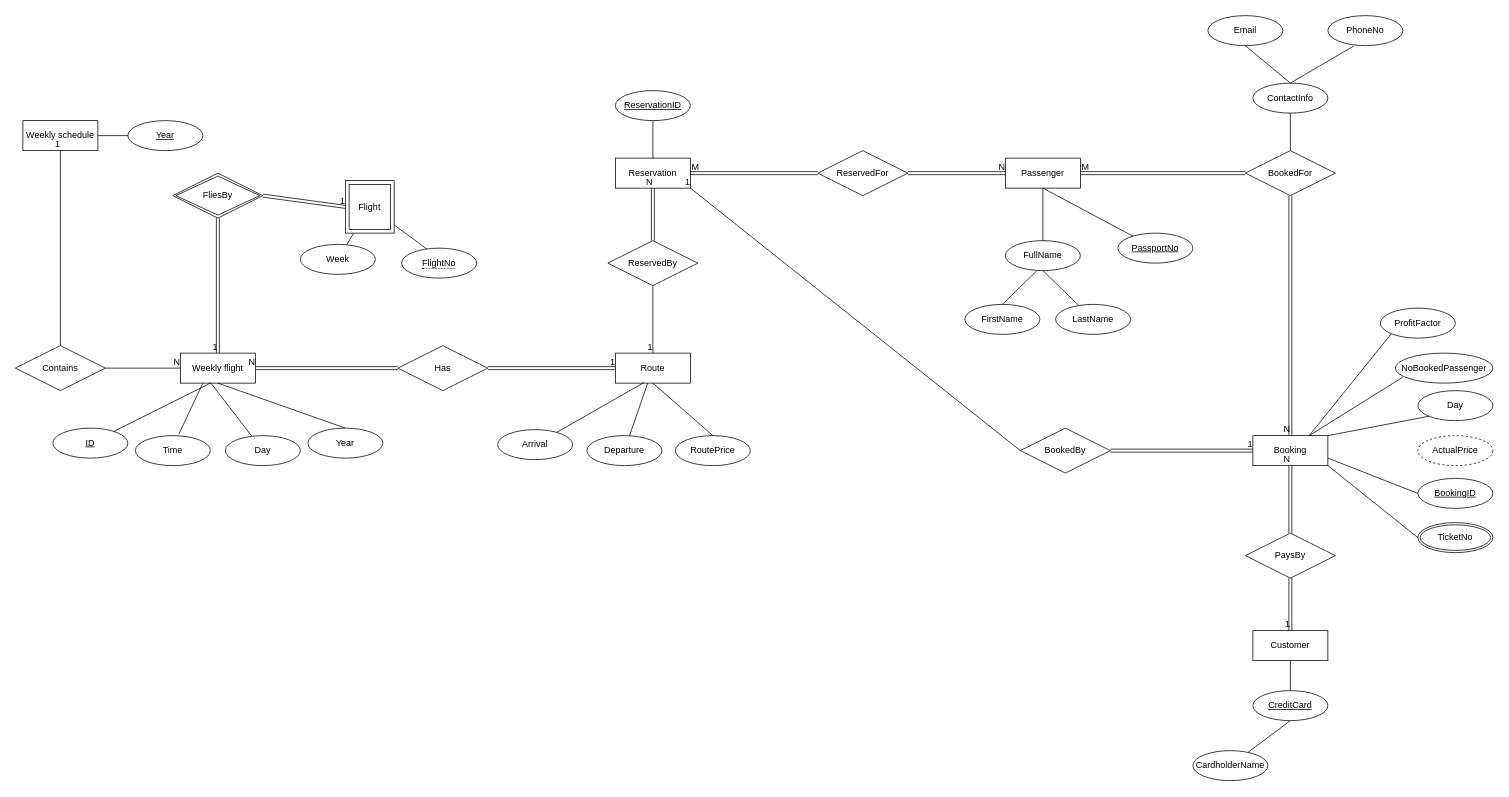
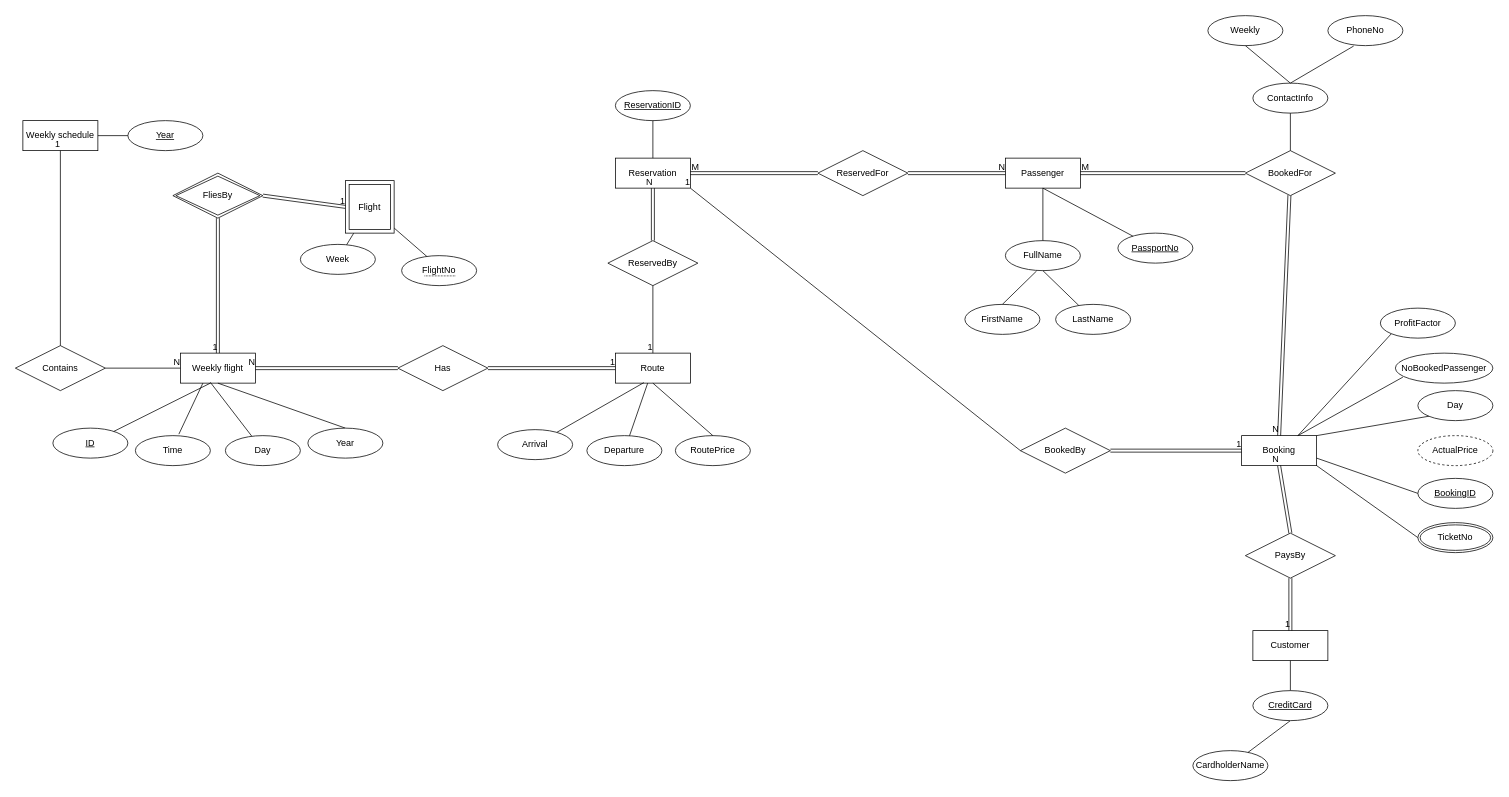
(1245, 30) -> (1245, 30)
(439, 263) -> (439, 270)
(1290, 450) -> (1279, 450)
